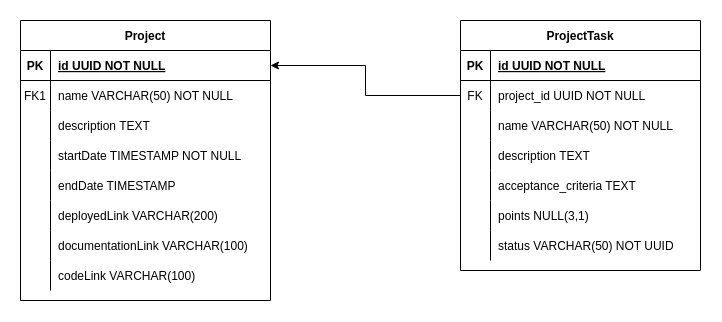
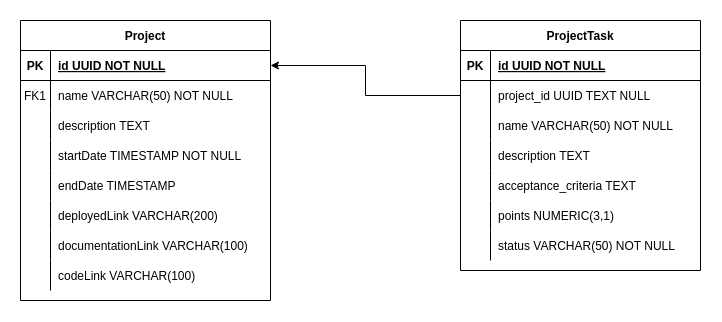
(476, 96) -> none
(572, 96) -> (576, 96)
(549, 216) -> (559, 216)
(584, 246) -> (584, 246)
